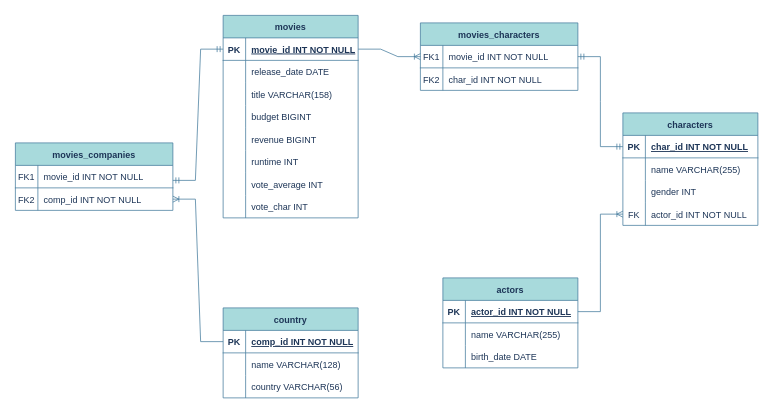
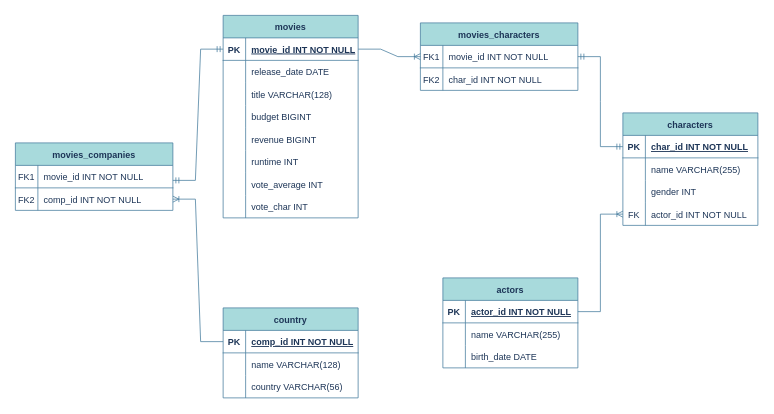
(293, 95) -> (293, 95)
